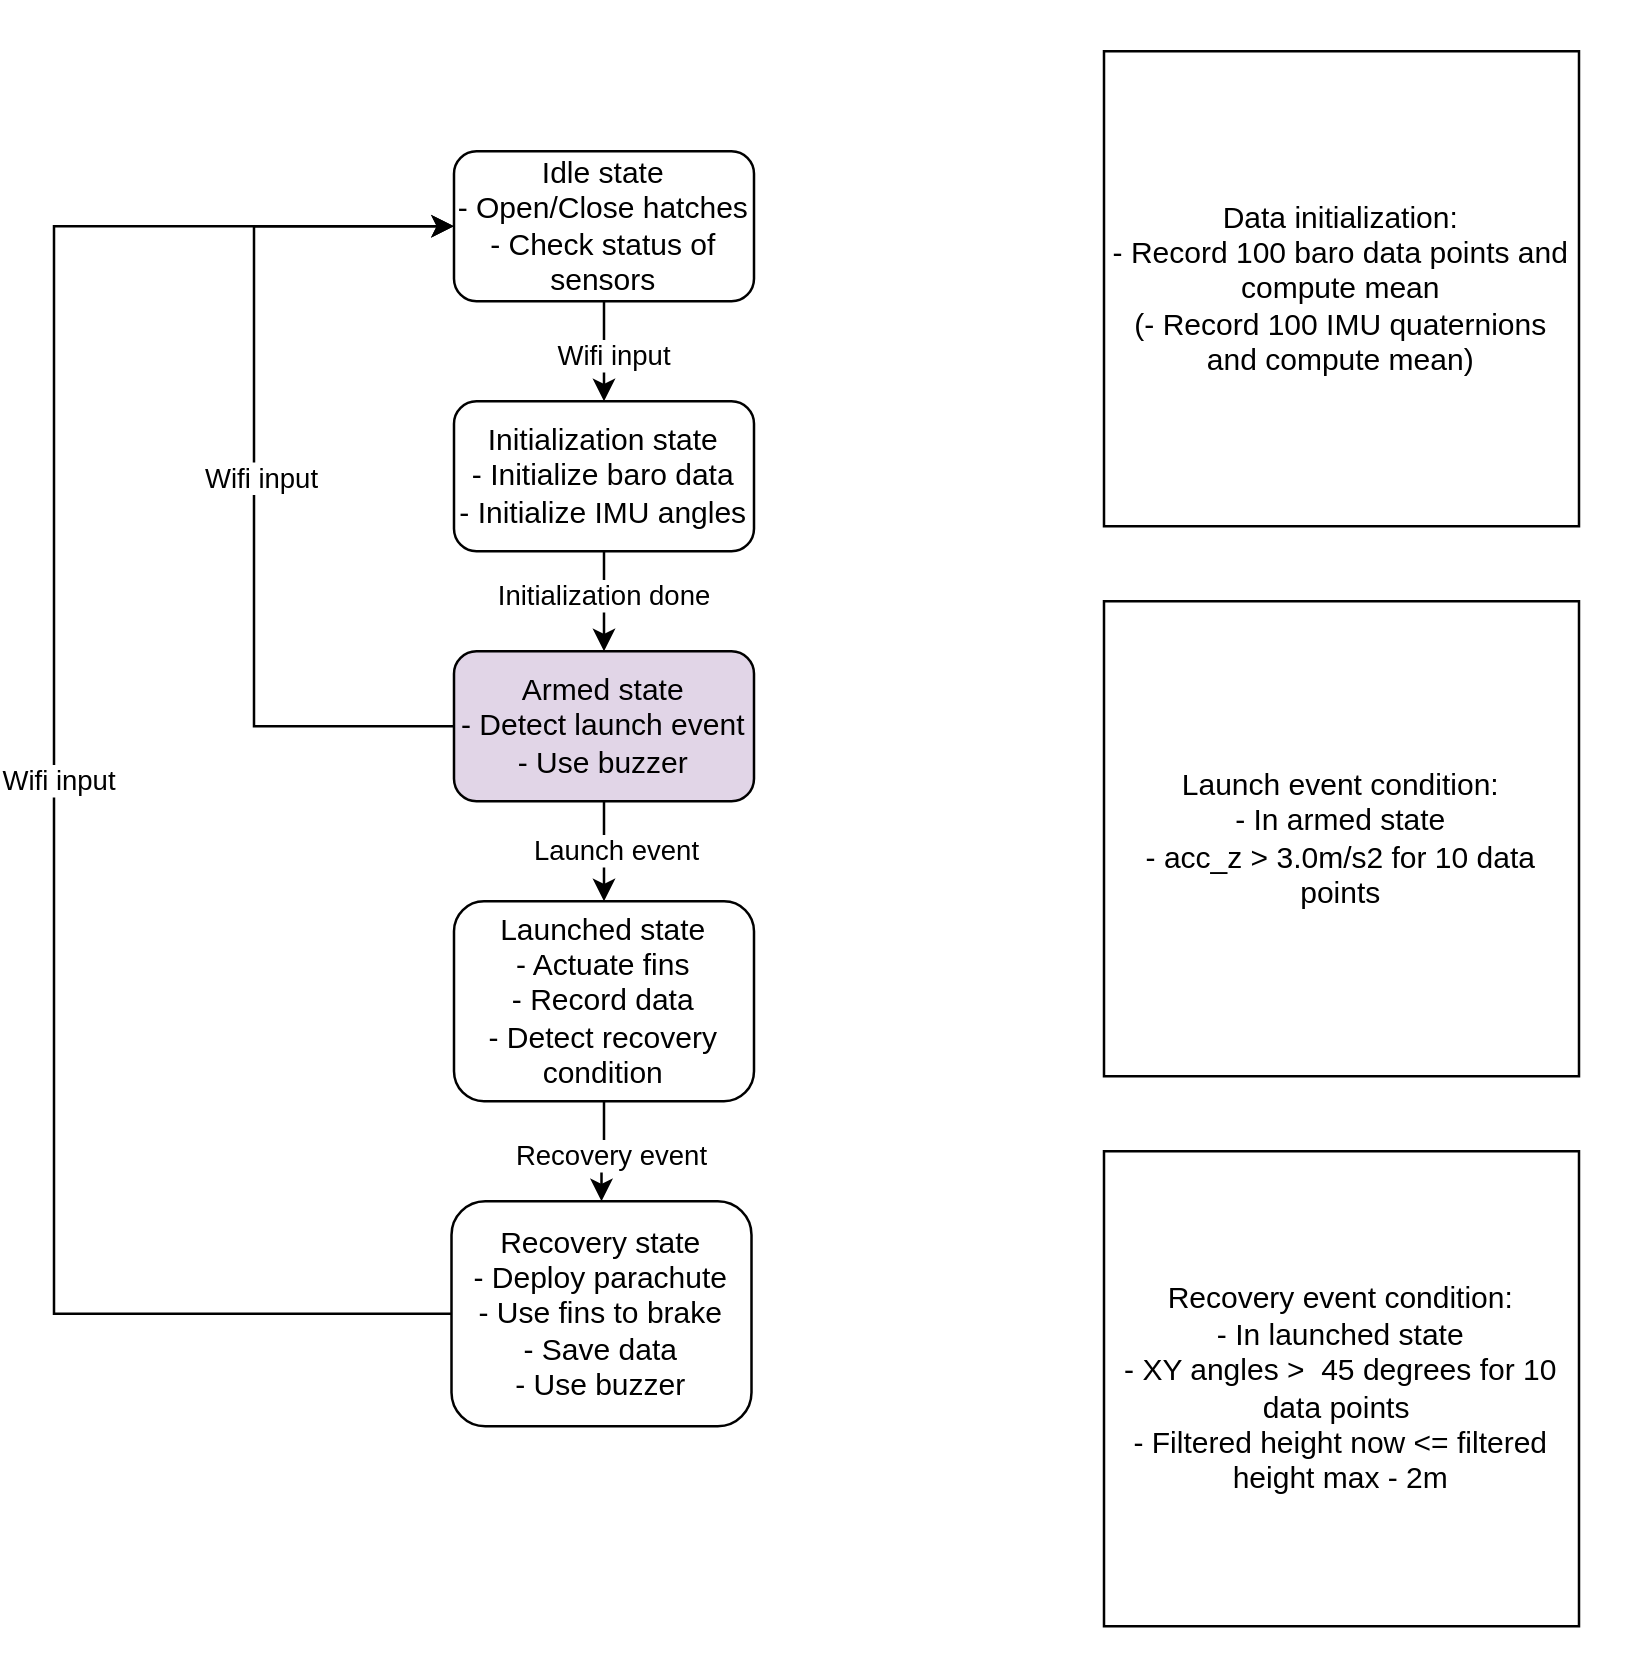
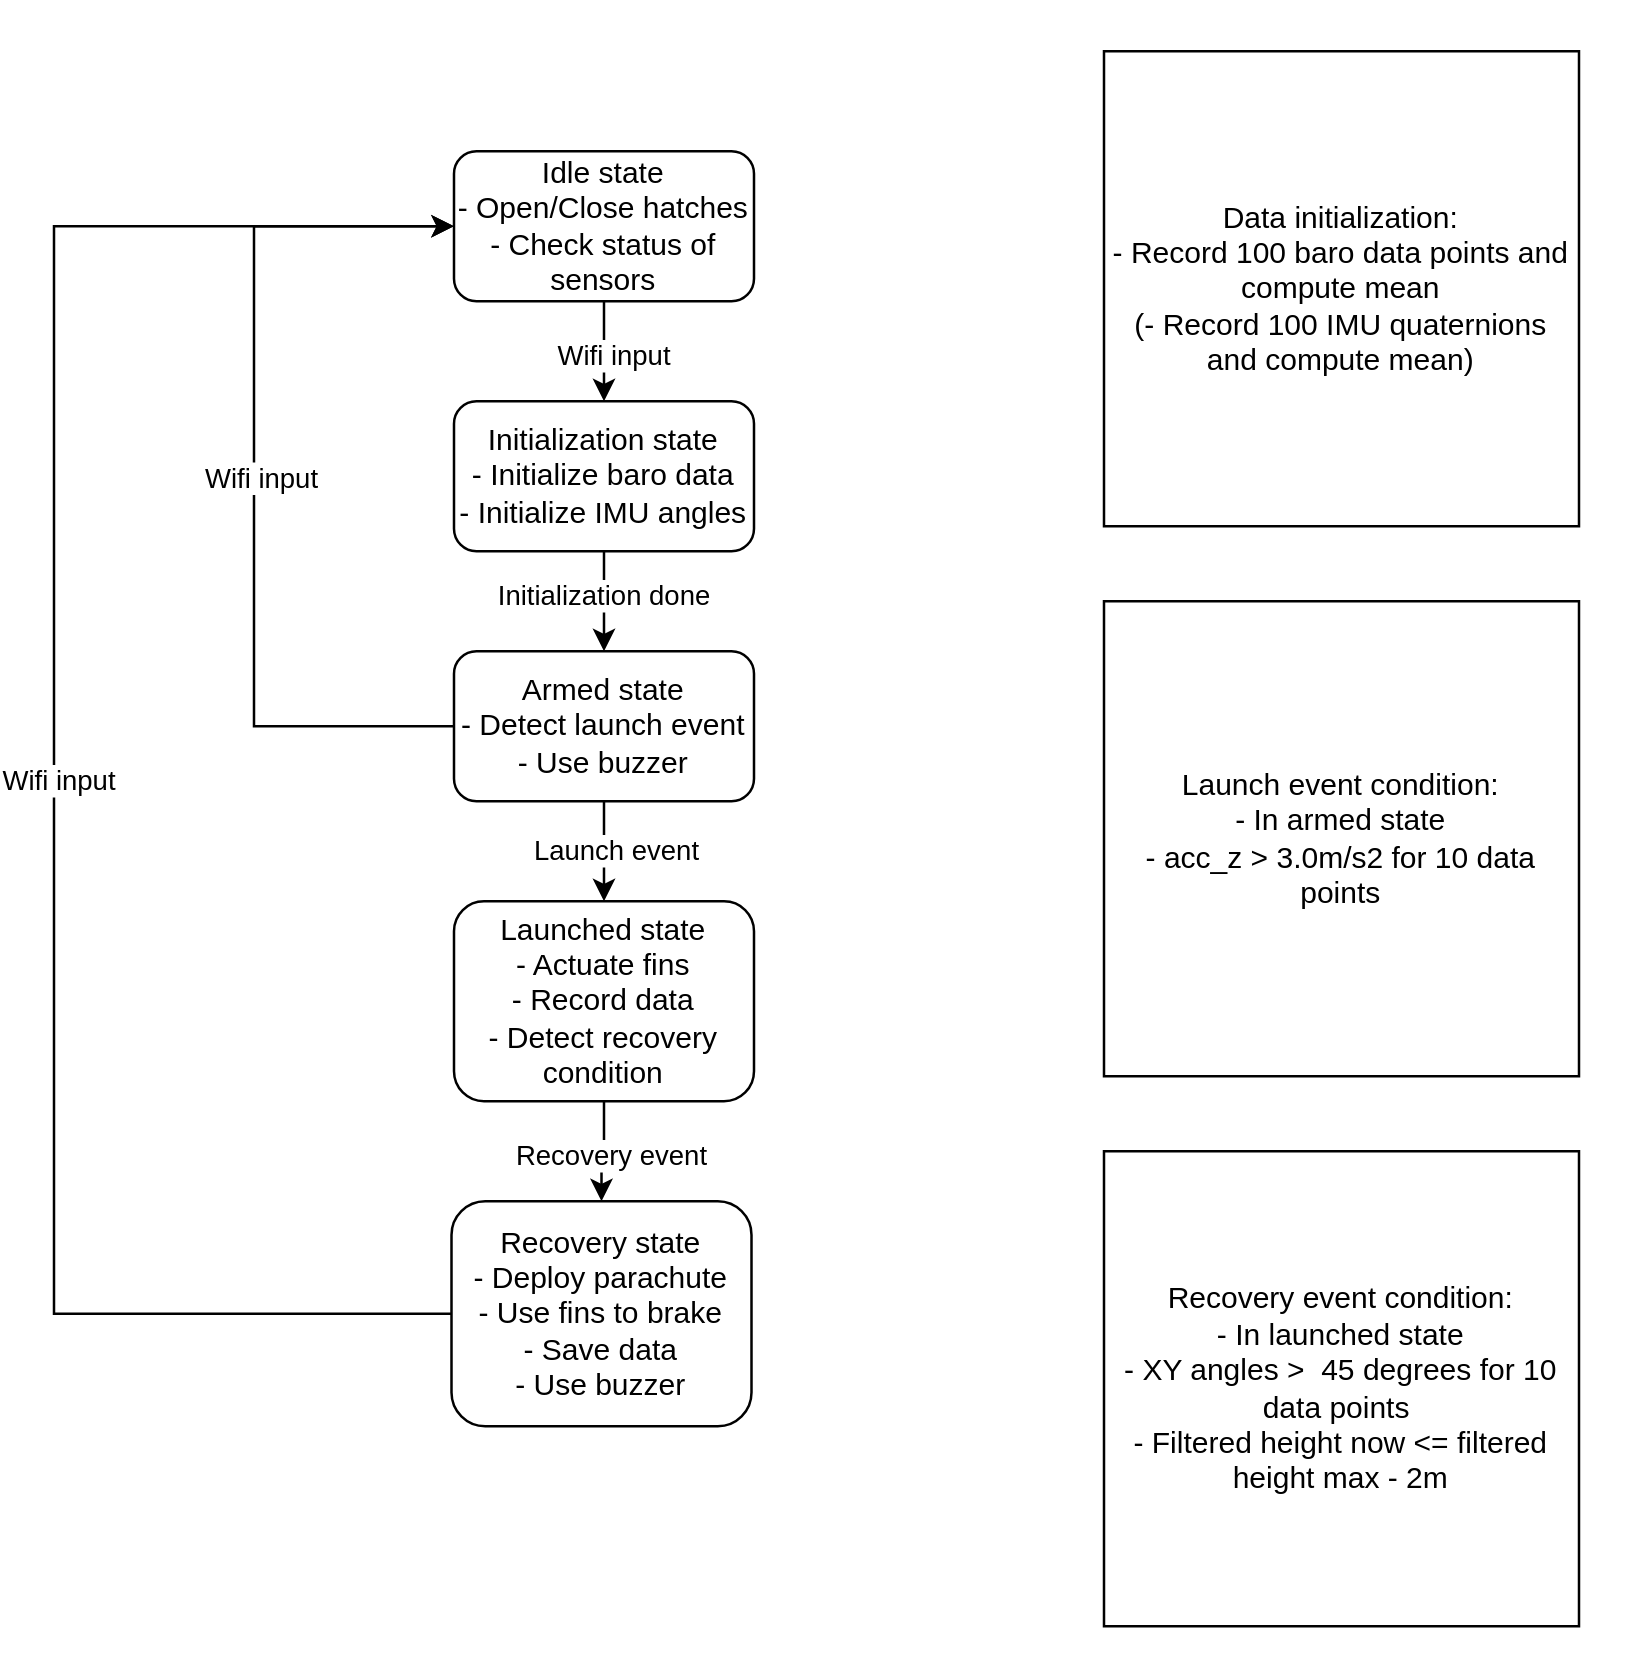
(604, 726) -> (604, 726)
